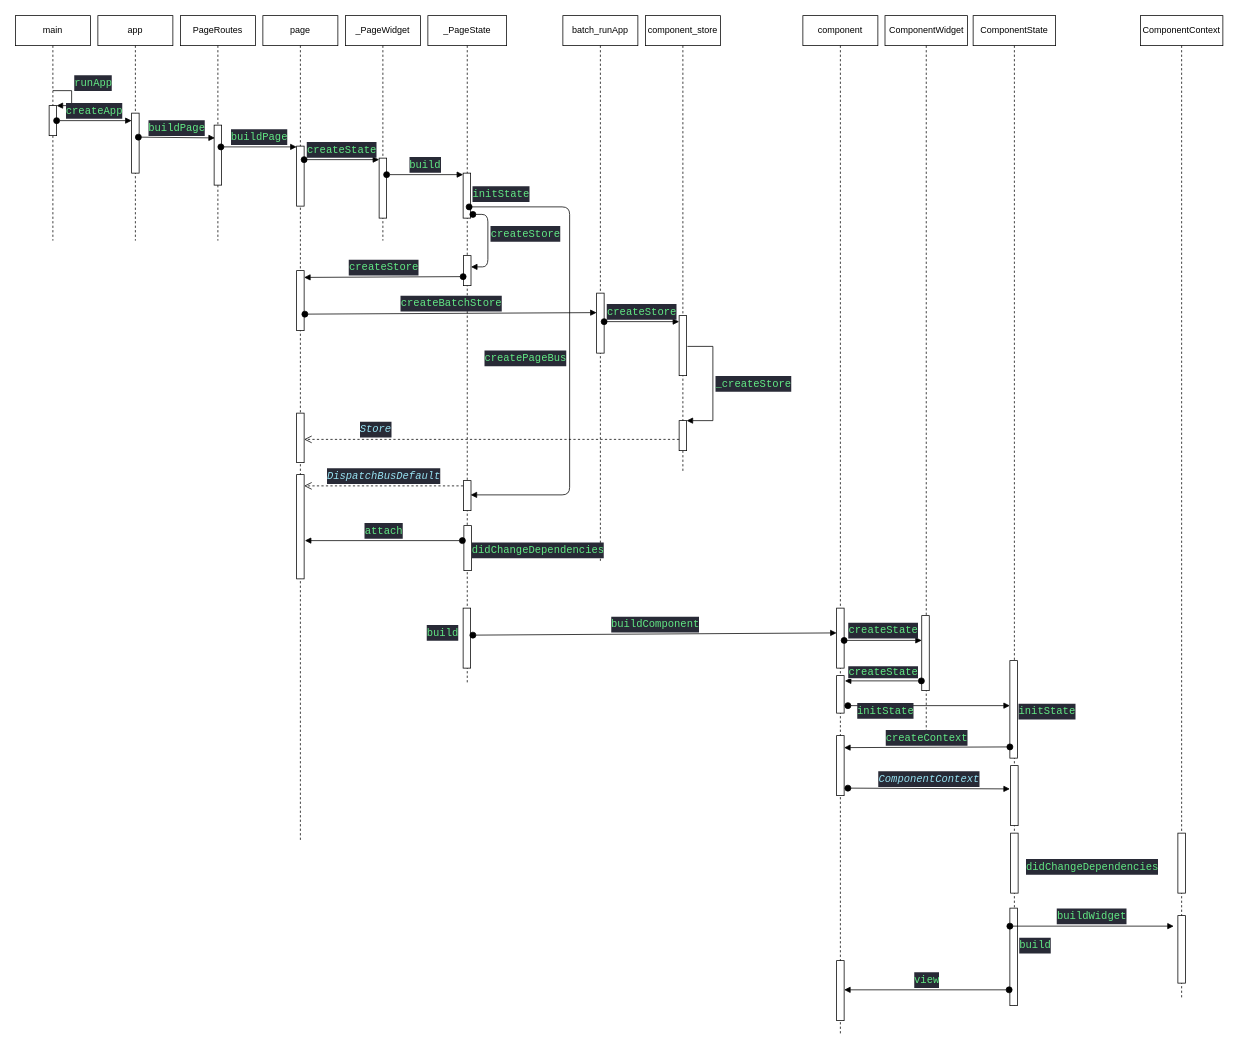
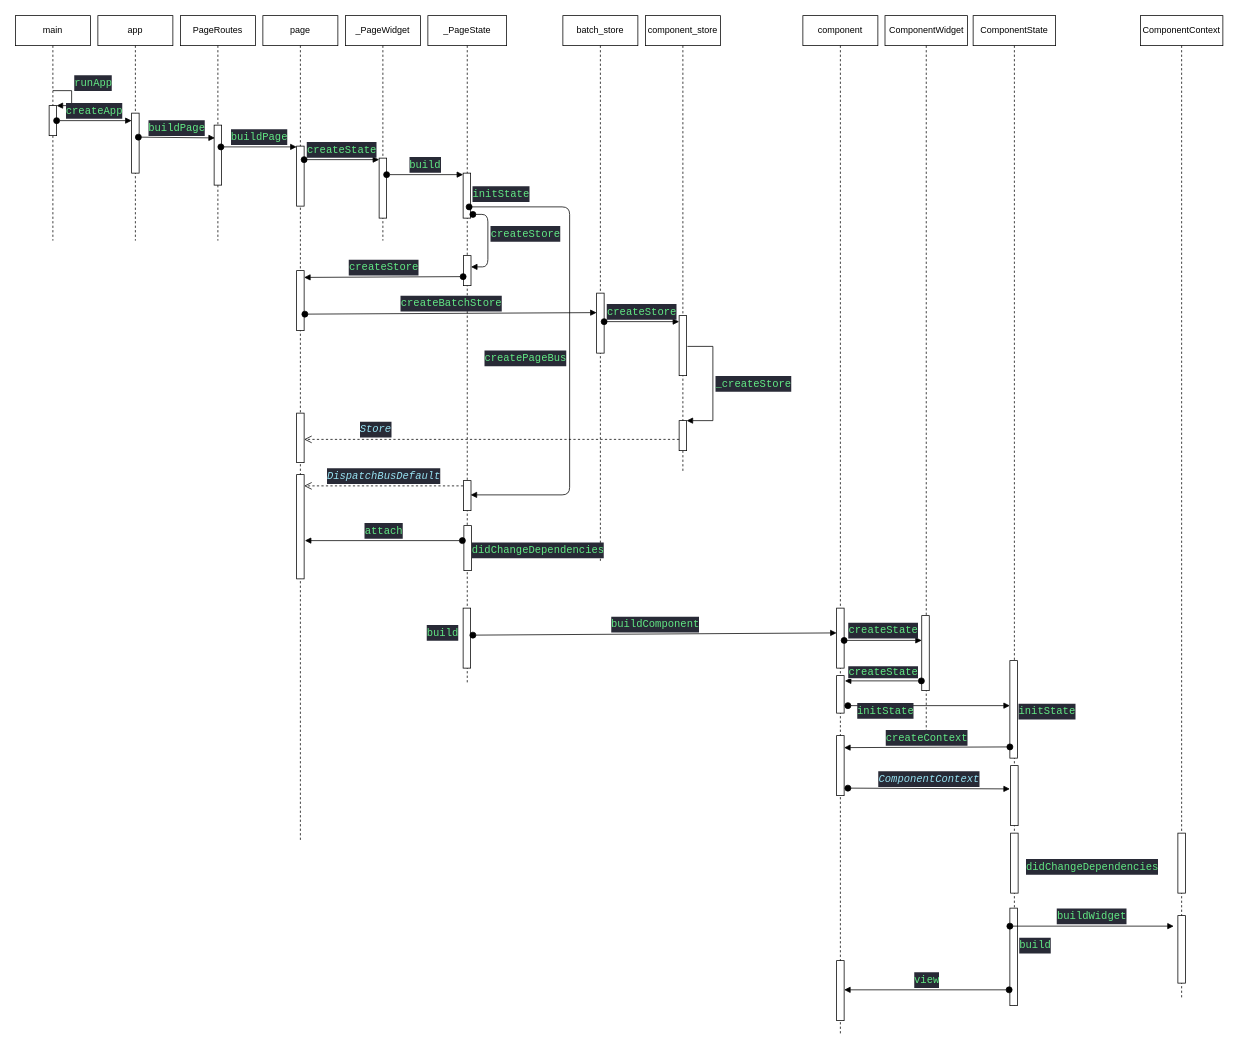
(600, 30) -> (600, 30)
